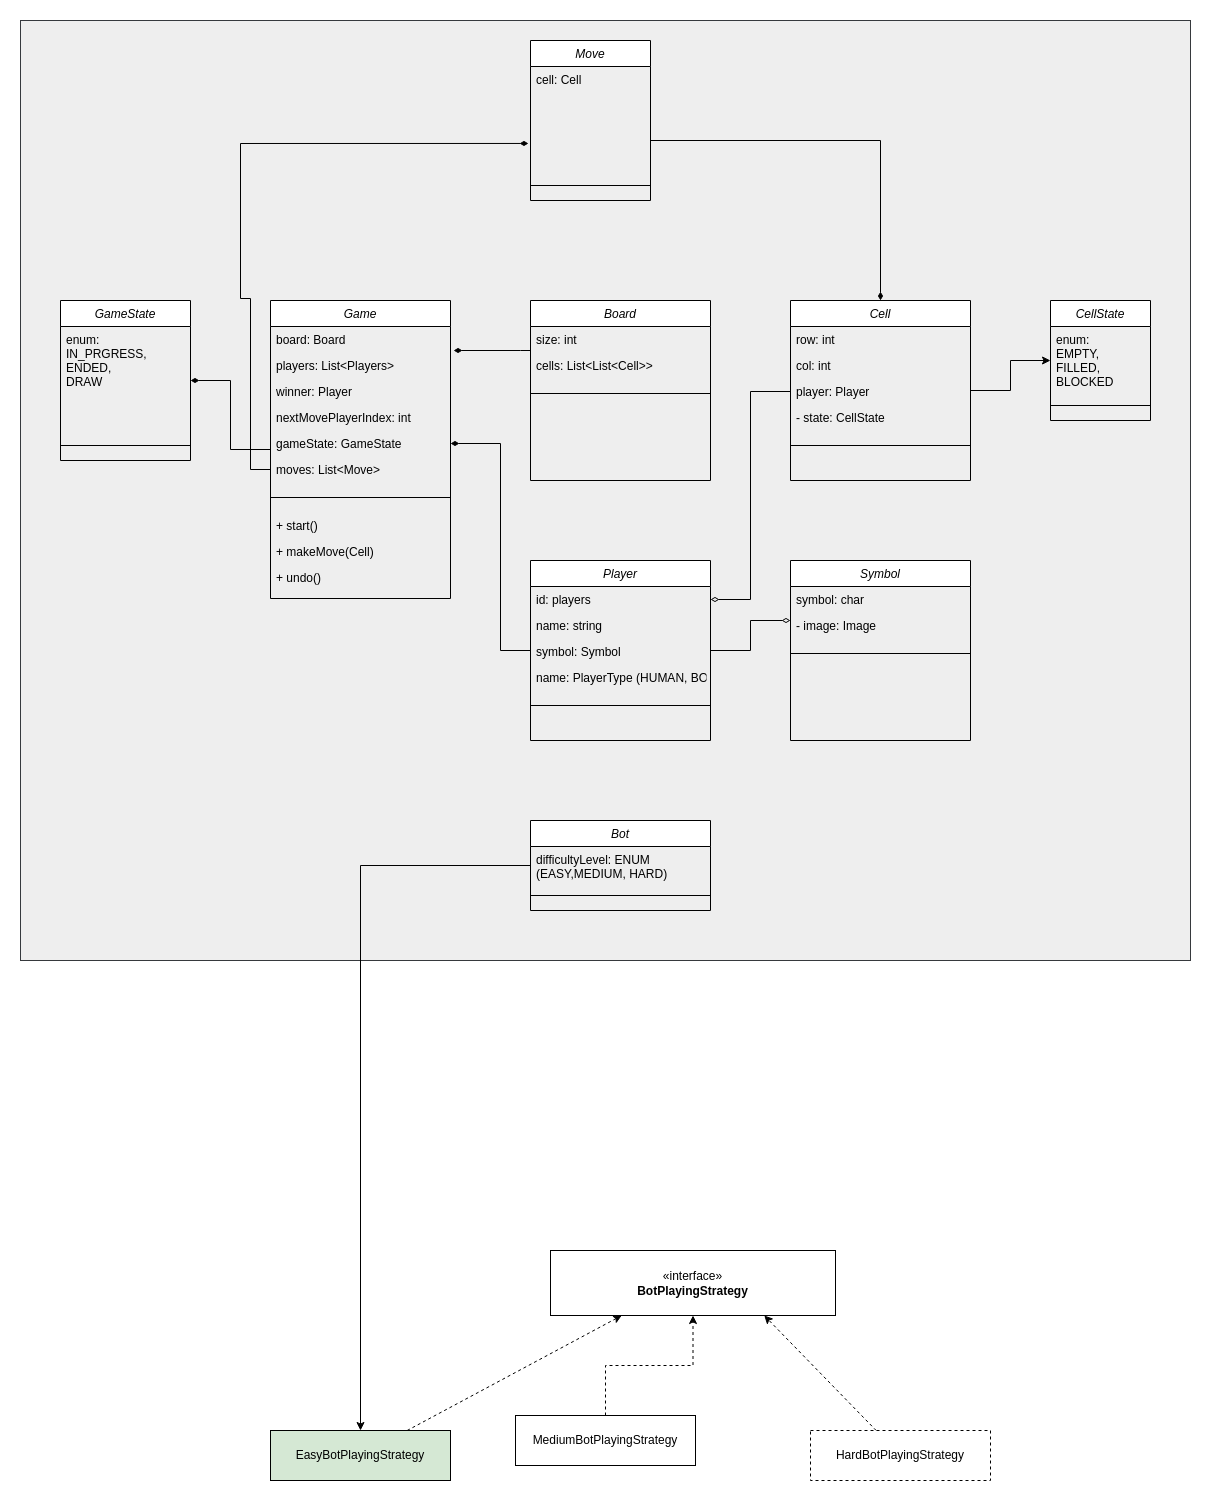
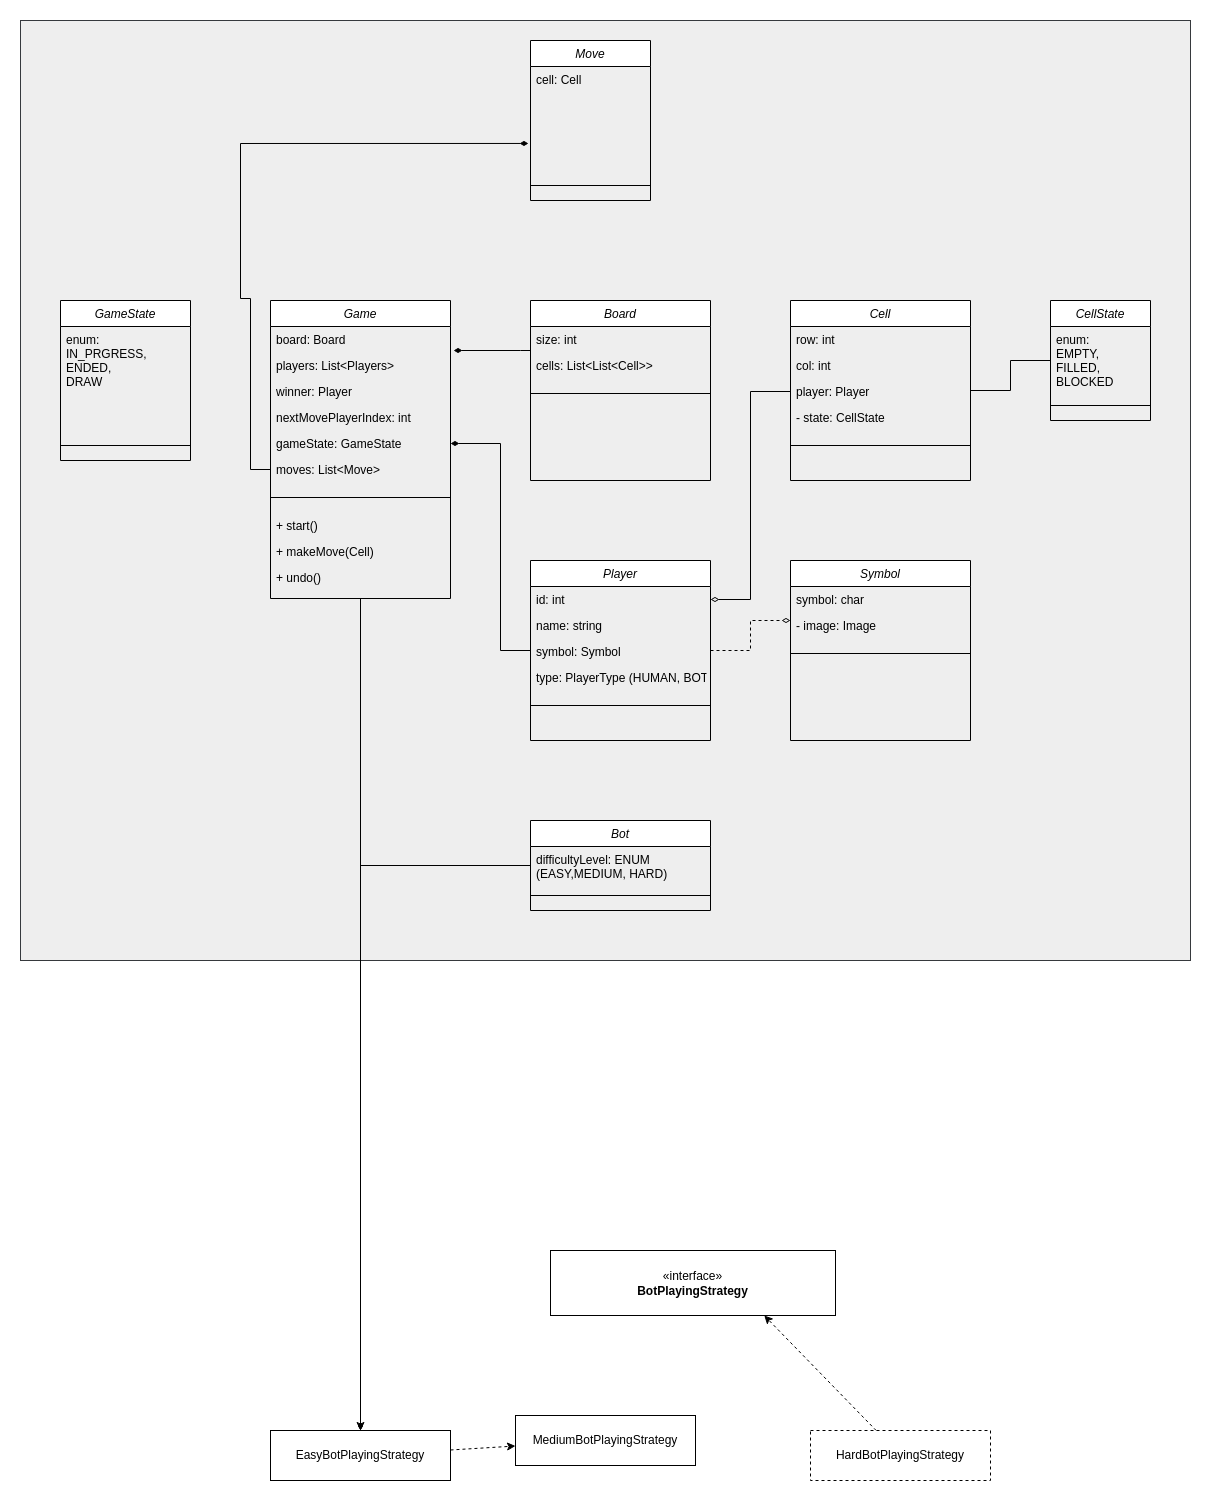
(842, 141) -> none
(1042, 361) -> (1045, 361)
(231, 419) -> (361, 731)
(567, 600) -> (553, 600)
(751, 640) -> (751, 640)
(624, 678) -> (624, 678)
(646, 1366) -> none
(511, 1375) -> (480, 1448)
(361, 1456) -> (361, 1456)
